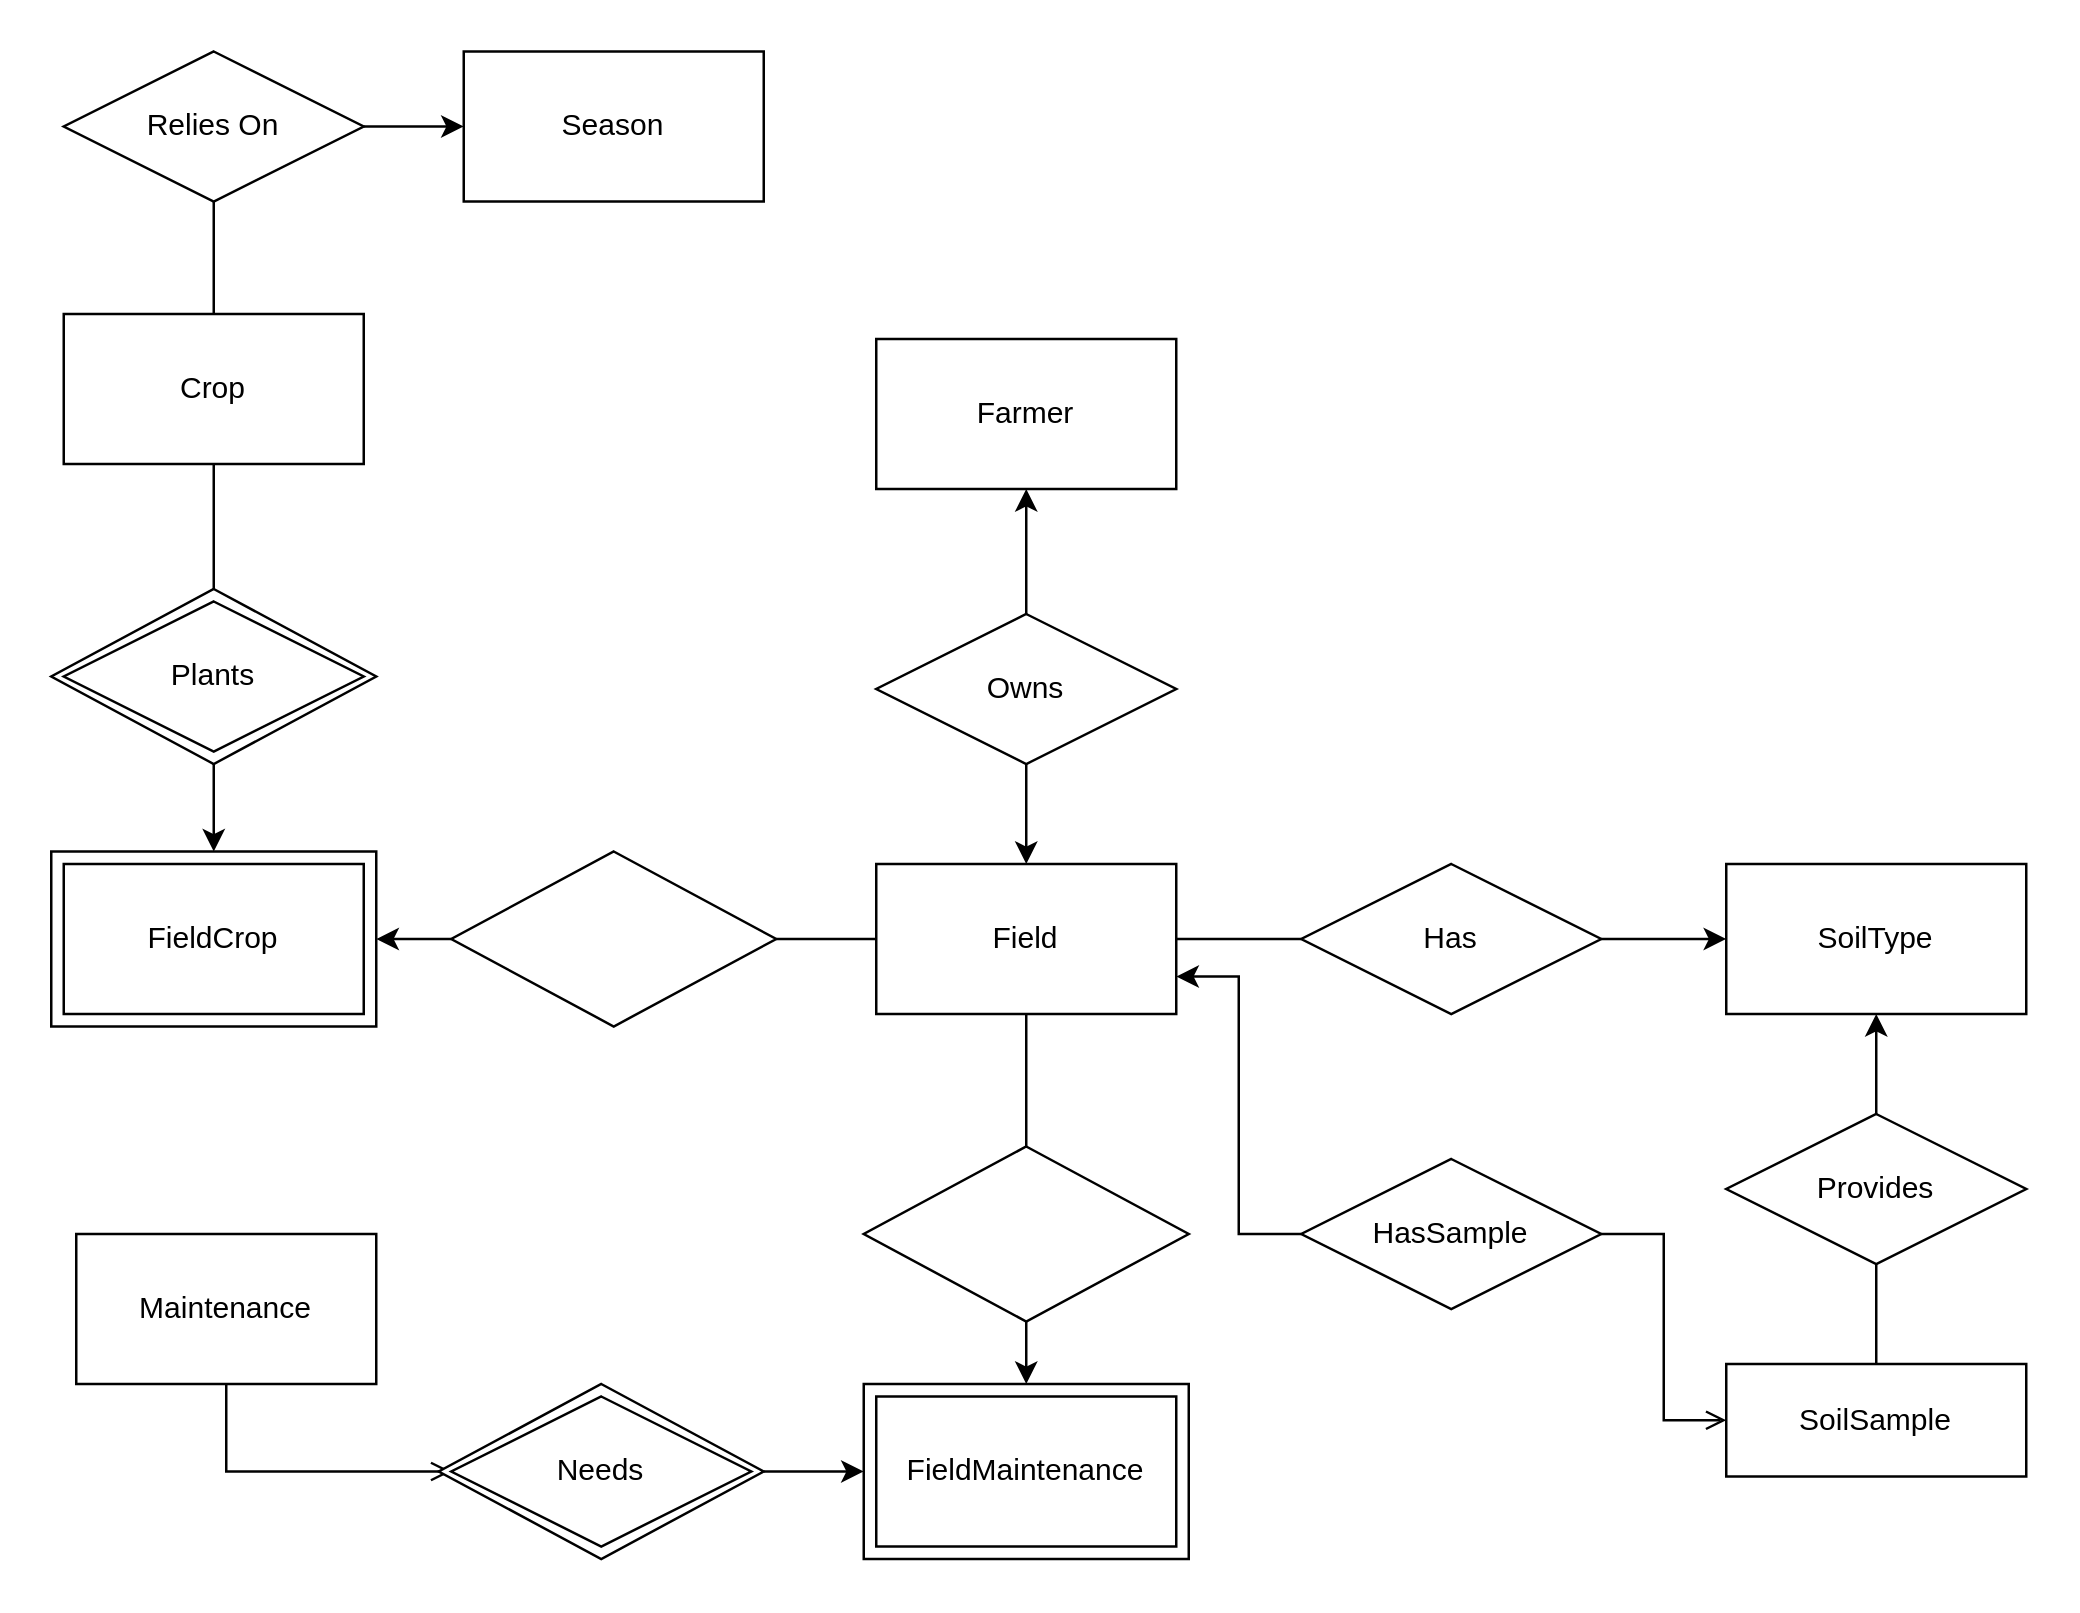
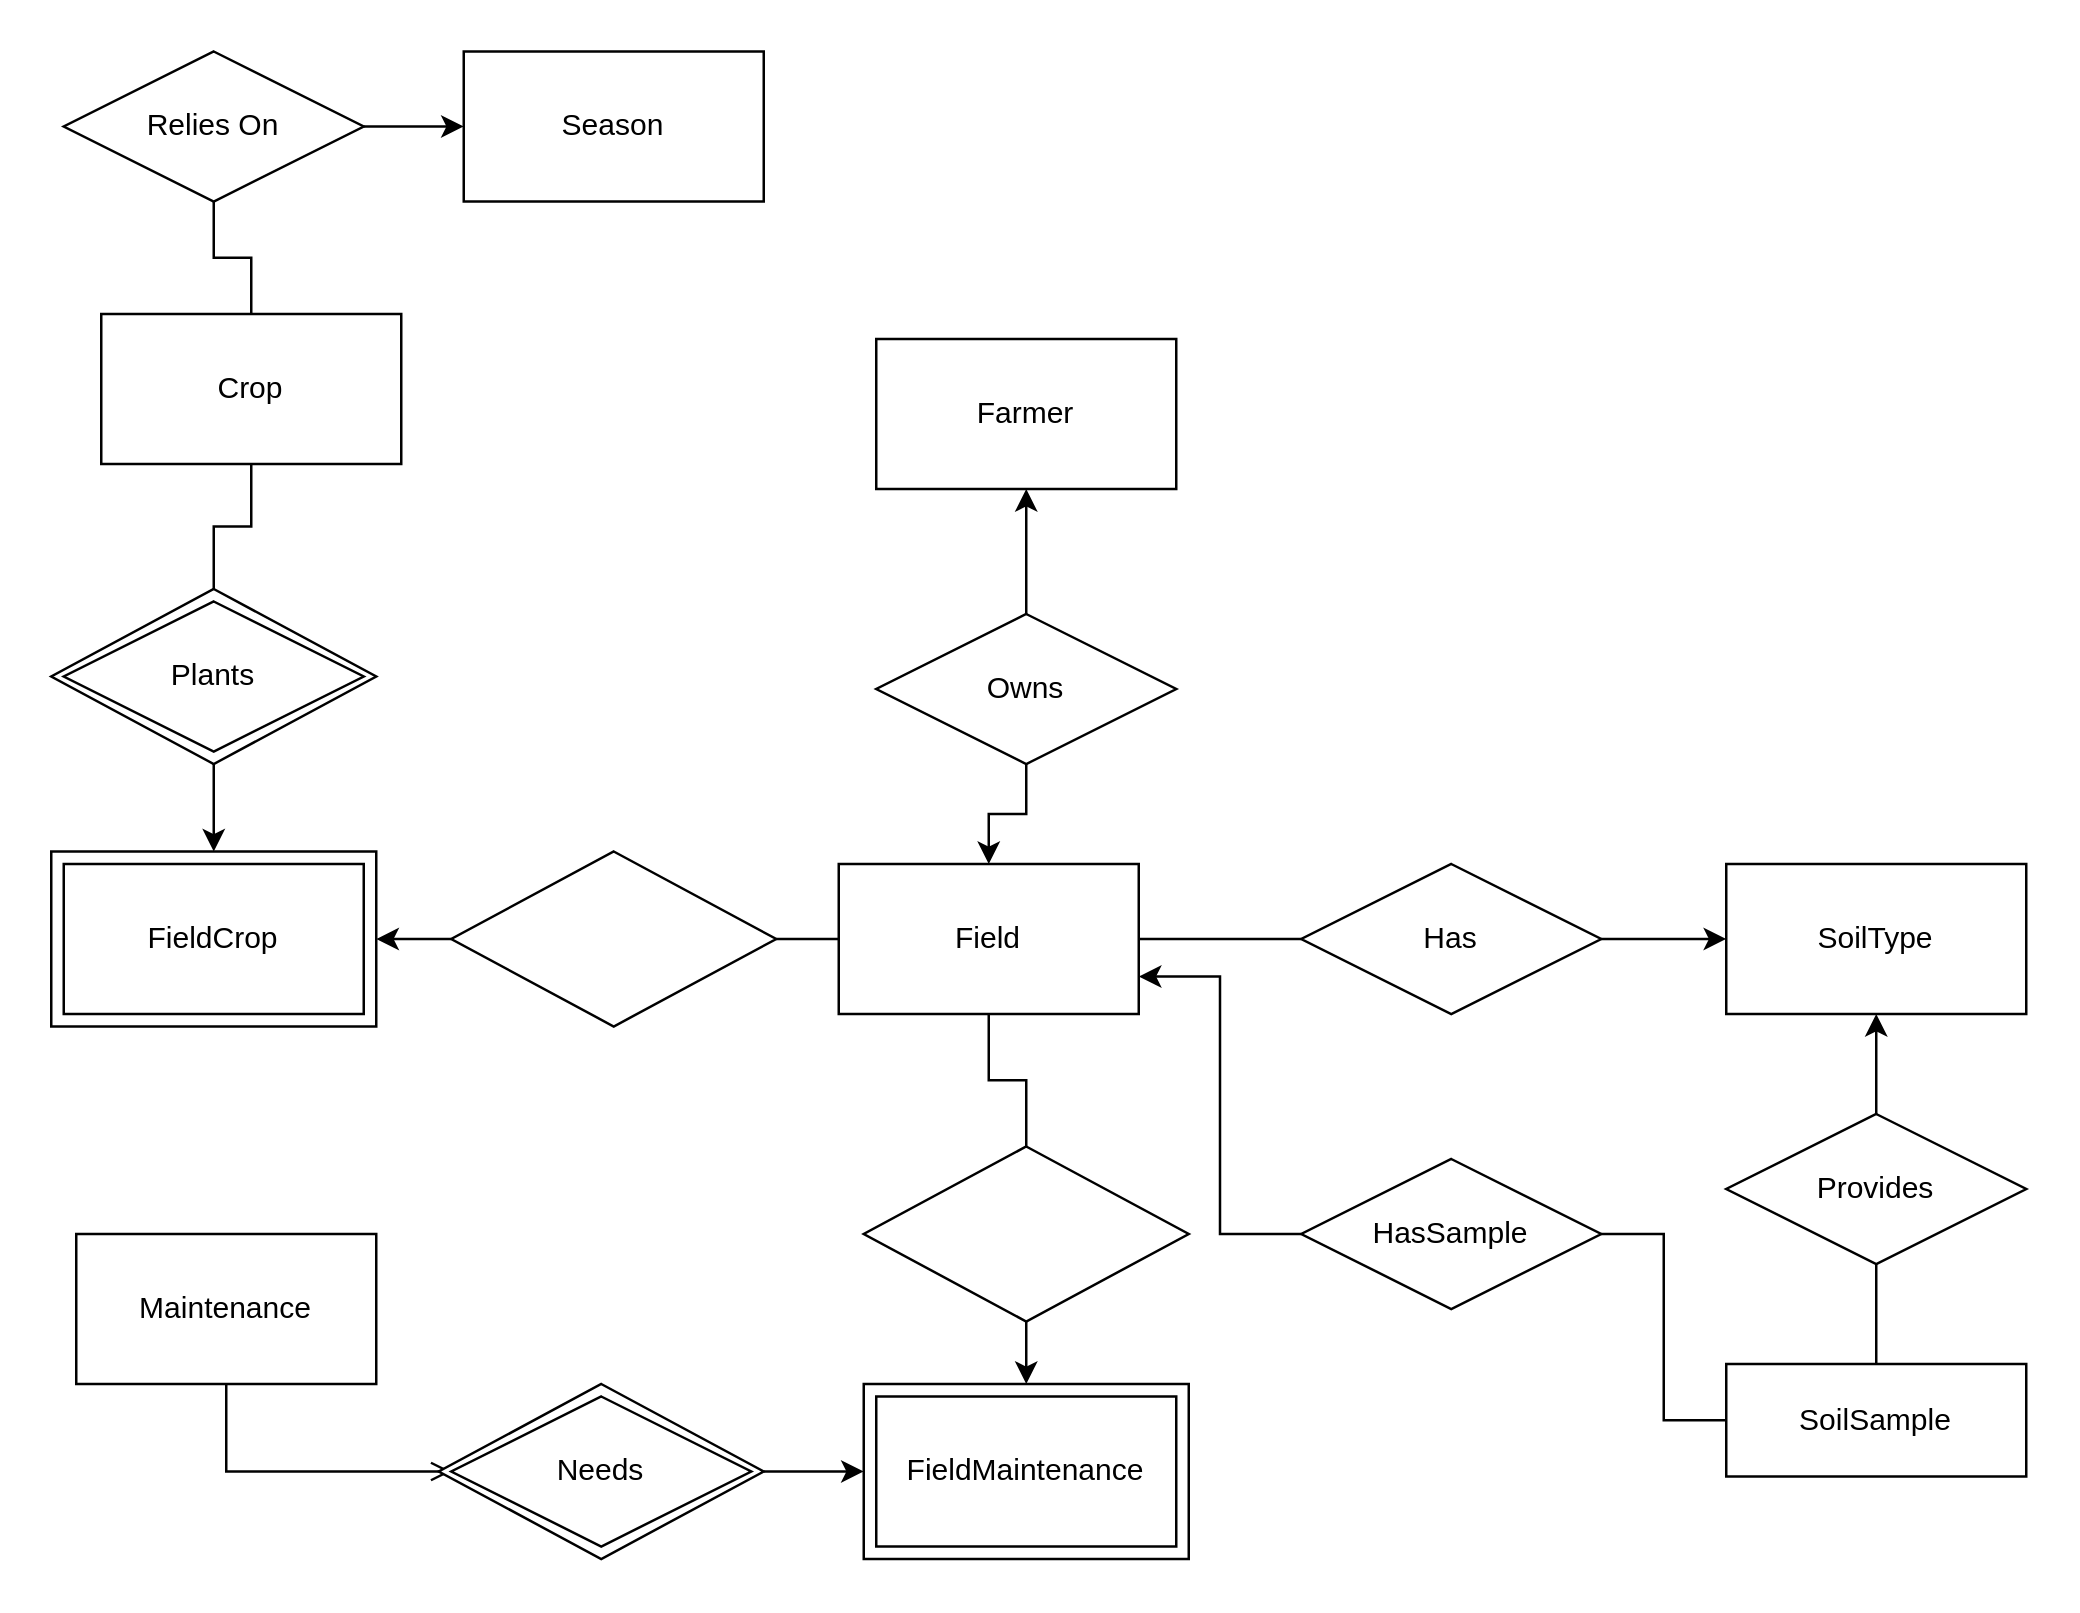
(214, 389) -> (251, 389)
(1026, 939) -> (989, 939)
(1717, 1420) -> (1719, 1420)
